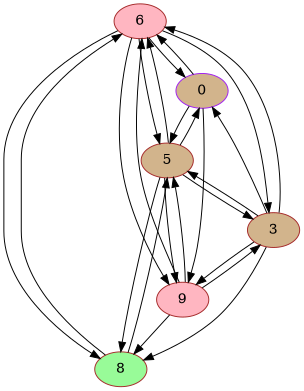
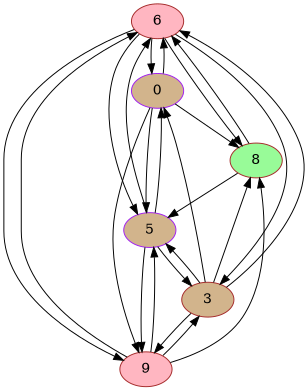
(167, 160) -> (150, 230)
(139, 259) -> (203, 123)
